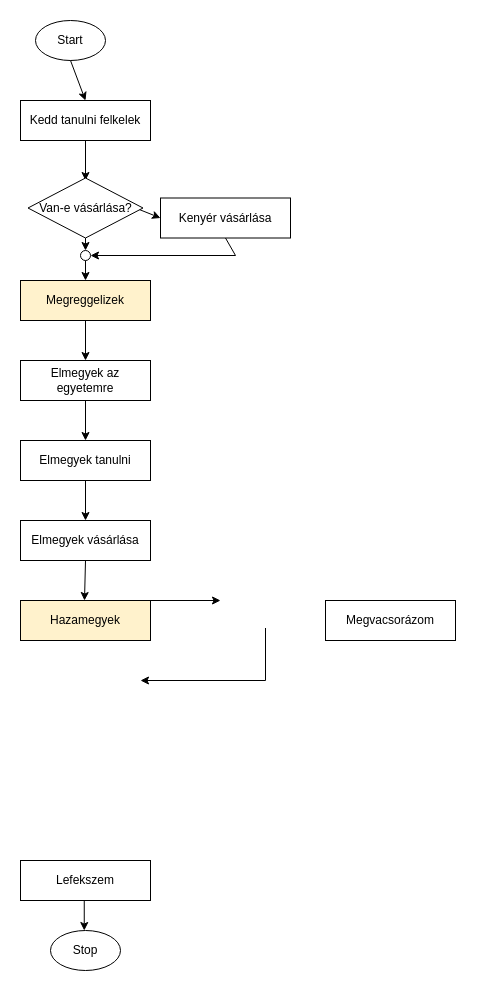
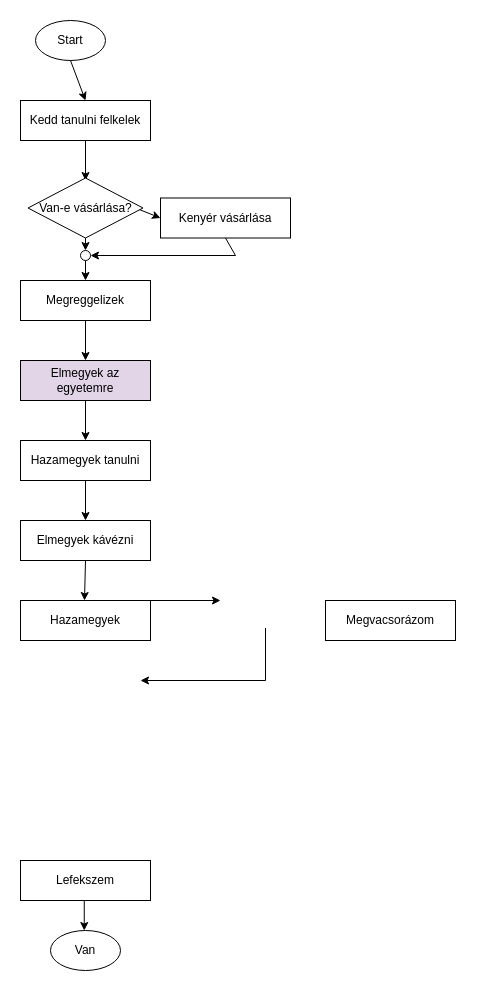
(86, 301) -> (86, 301)
(86, 381) -> (86, 381)
(86, 461) -> (86, 461)
(86, 541) -> (86, 541)
(86, 621) -> (86, 621)
(86, 951) -> (86, 951)
